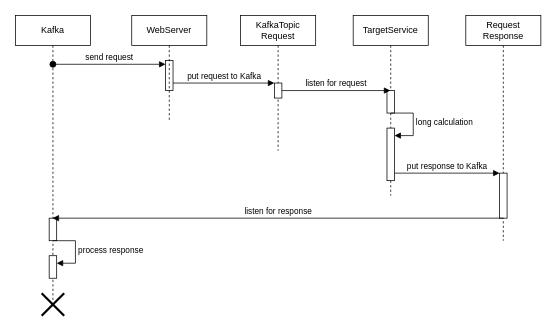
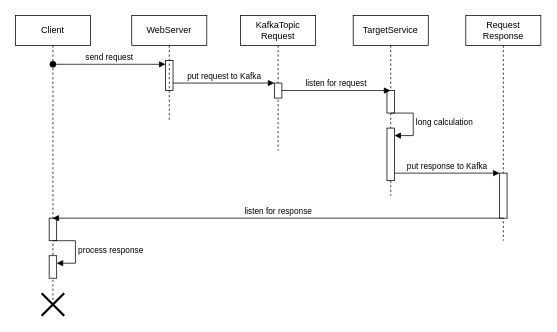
(53, 30) -> (53, 30)
